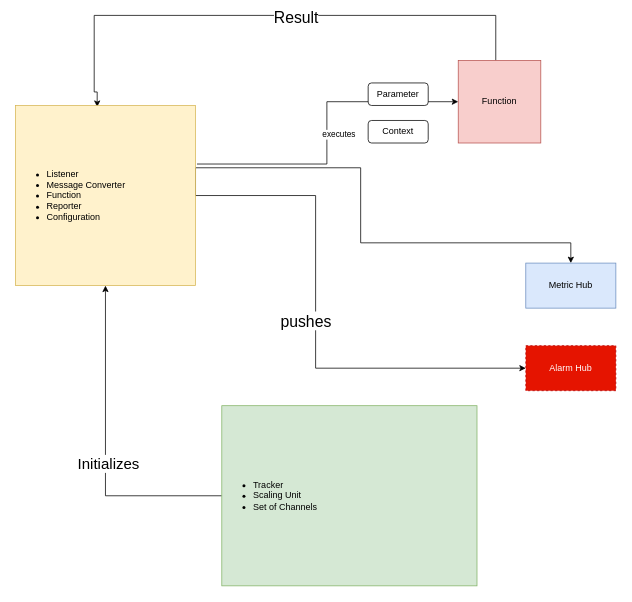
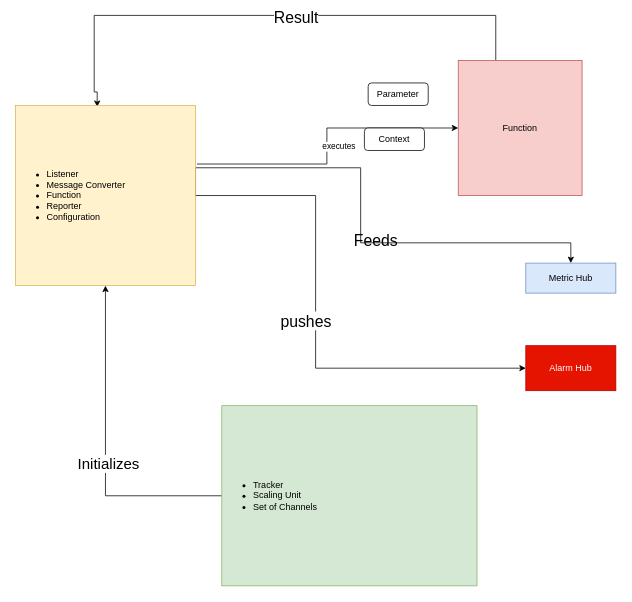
(499, 102) -> (520, 128)
(398, 132) -> (394, 139)
none -> (375, 240)
(570, 285) -> (570, 278)
(570, 368) -> (570, 368)
